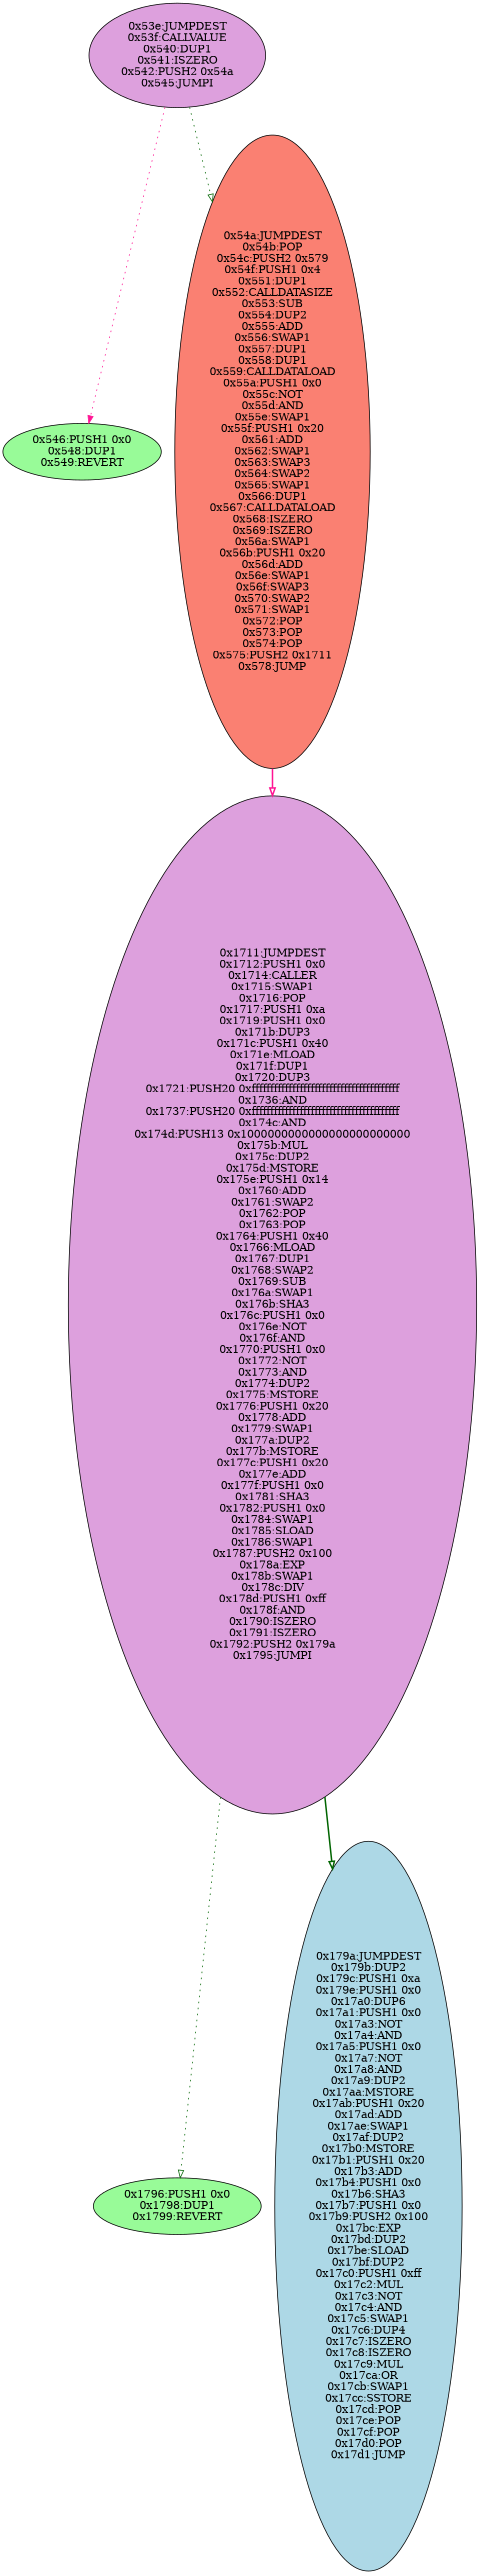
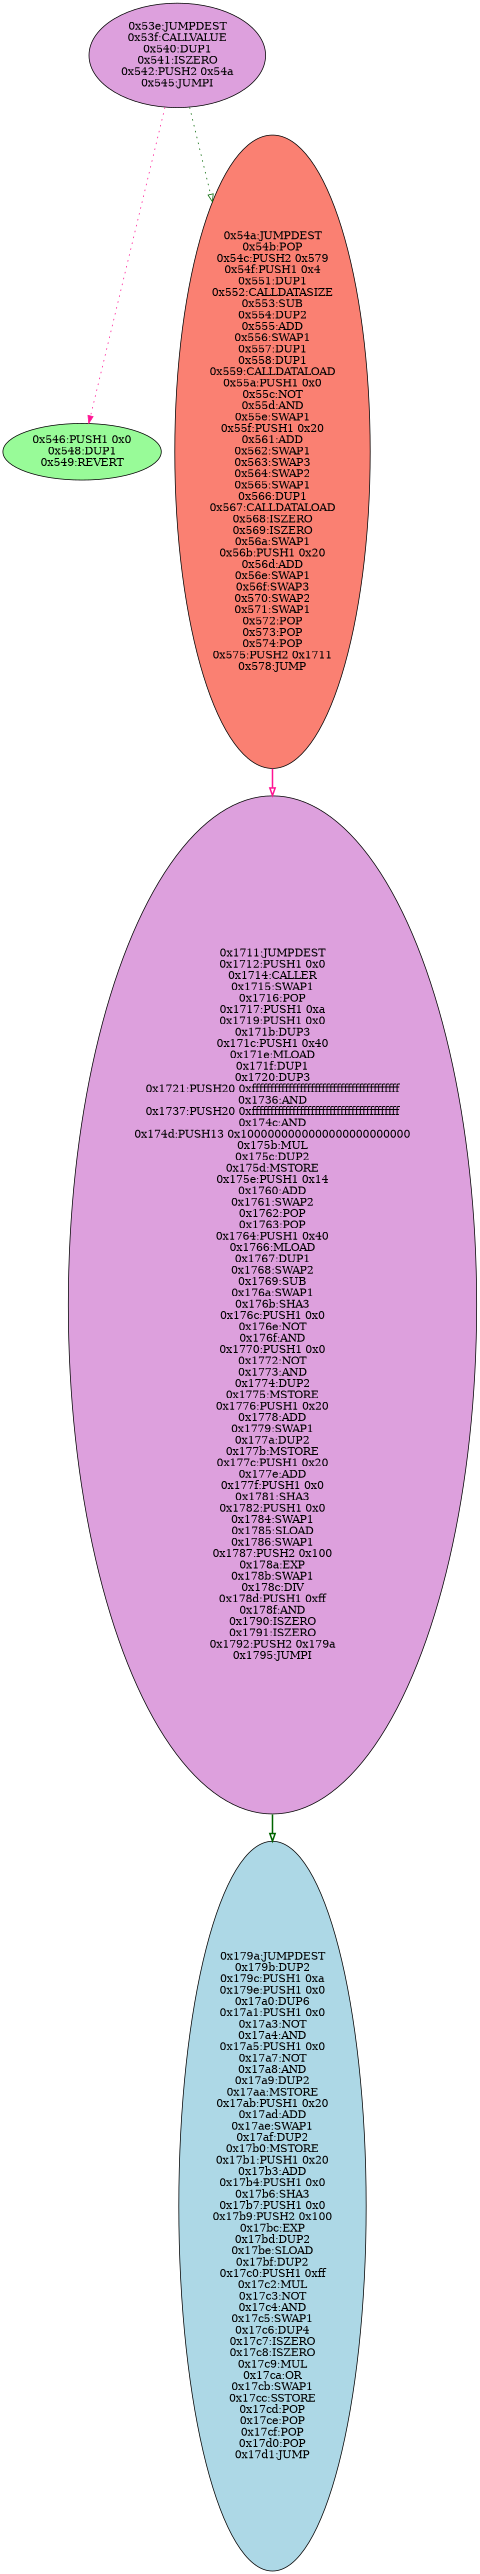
(177, 2206) -> none
